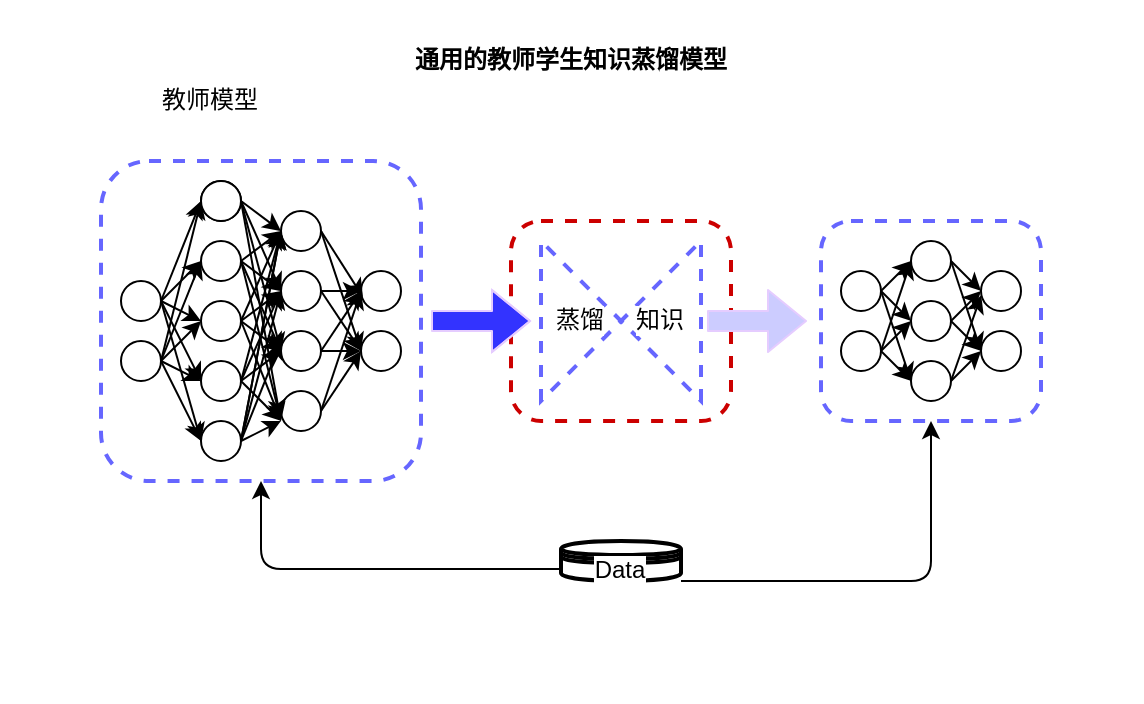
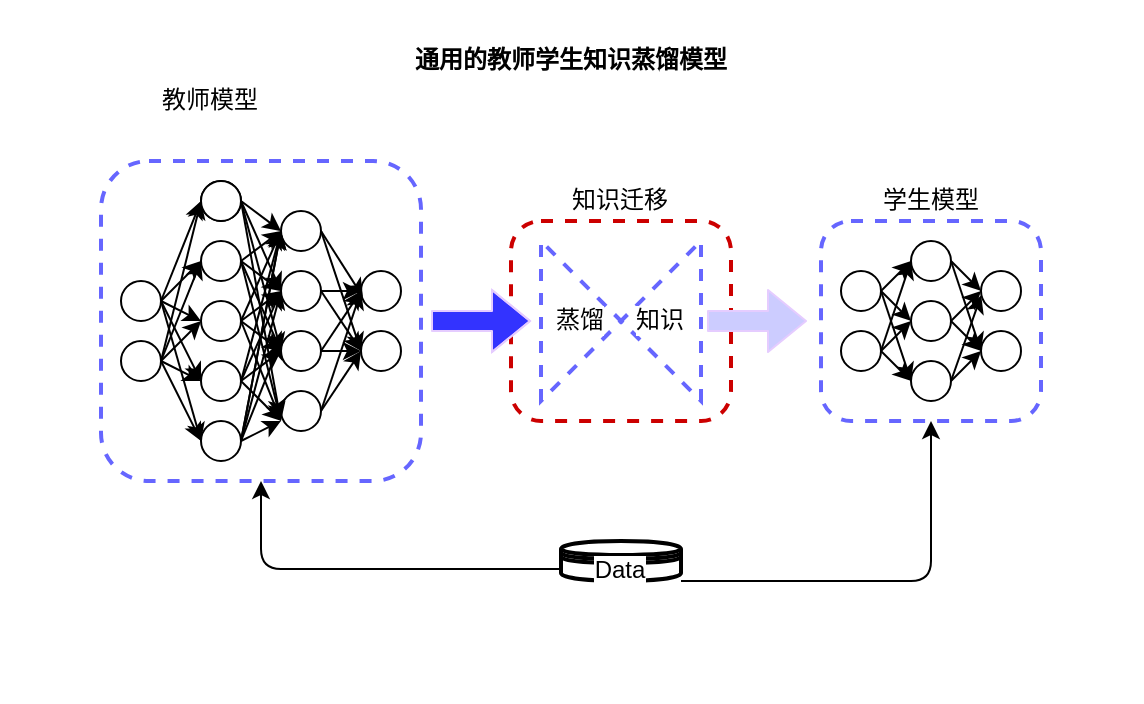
none -> (621, 201)
none -> (931, 201)
